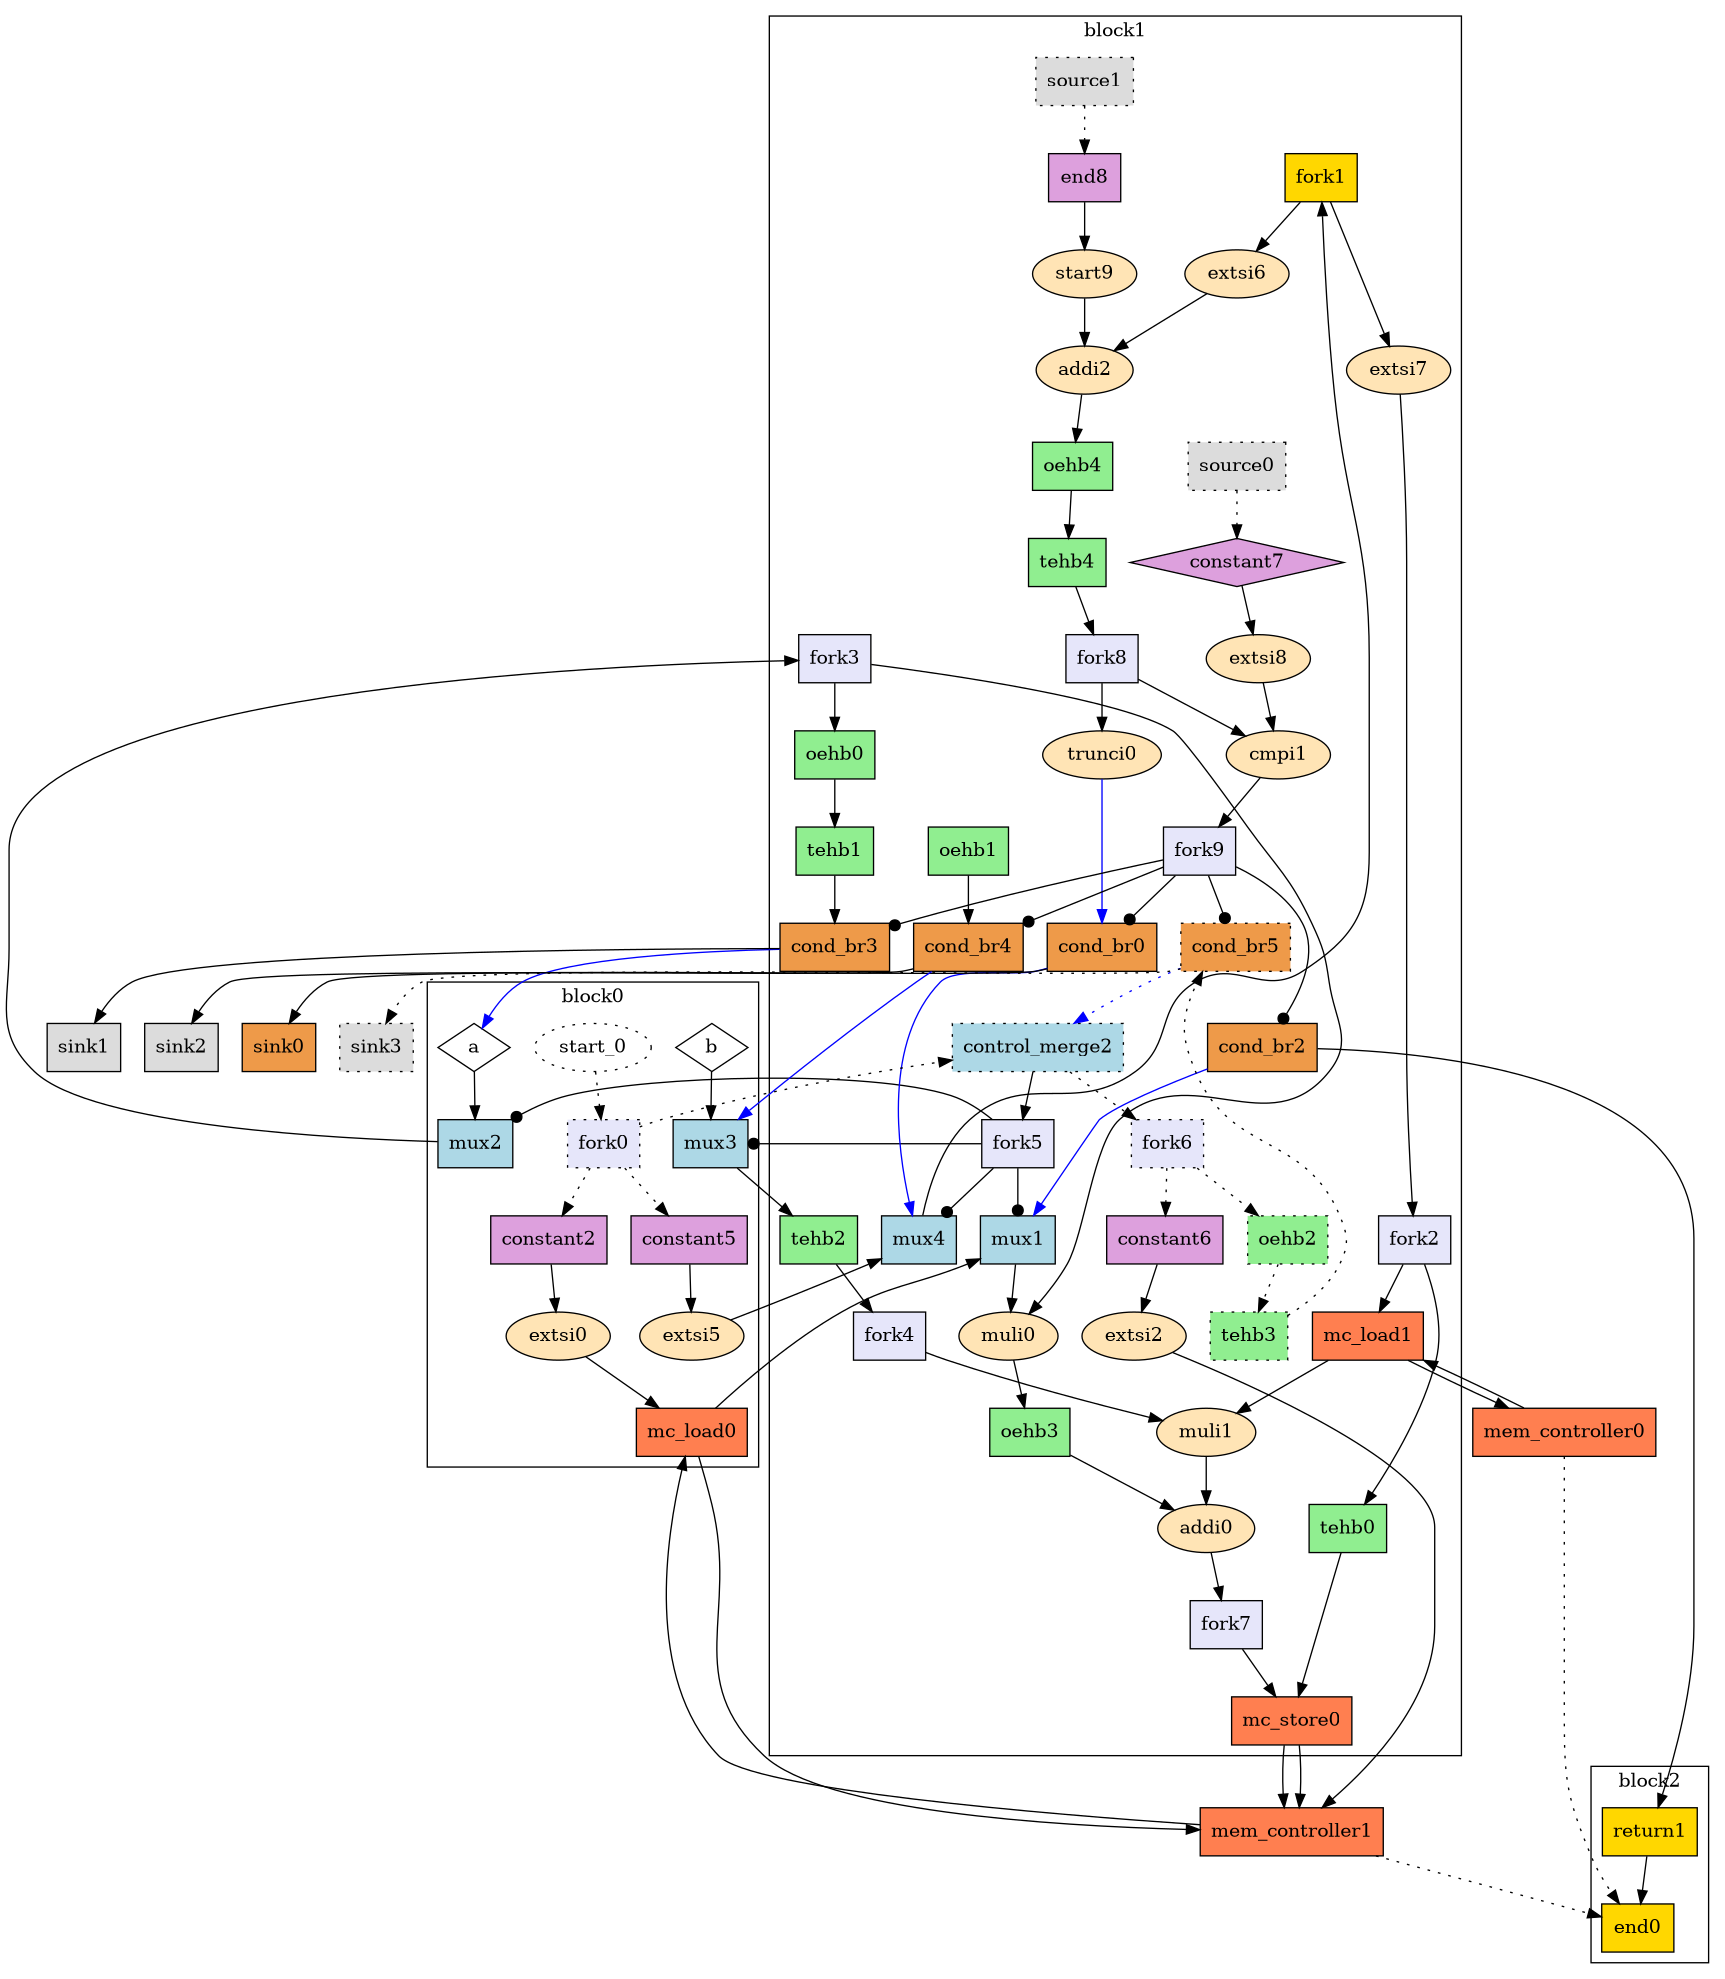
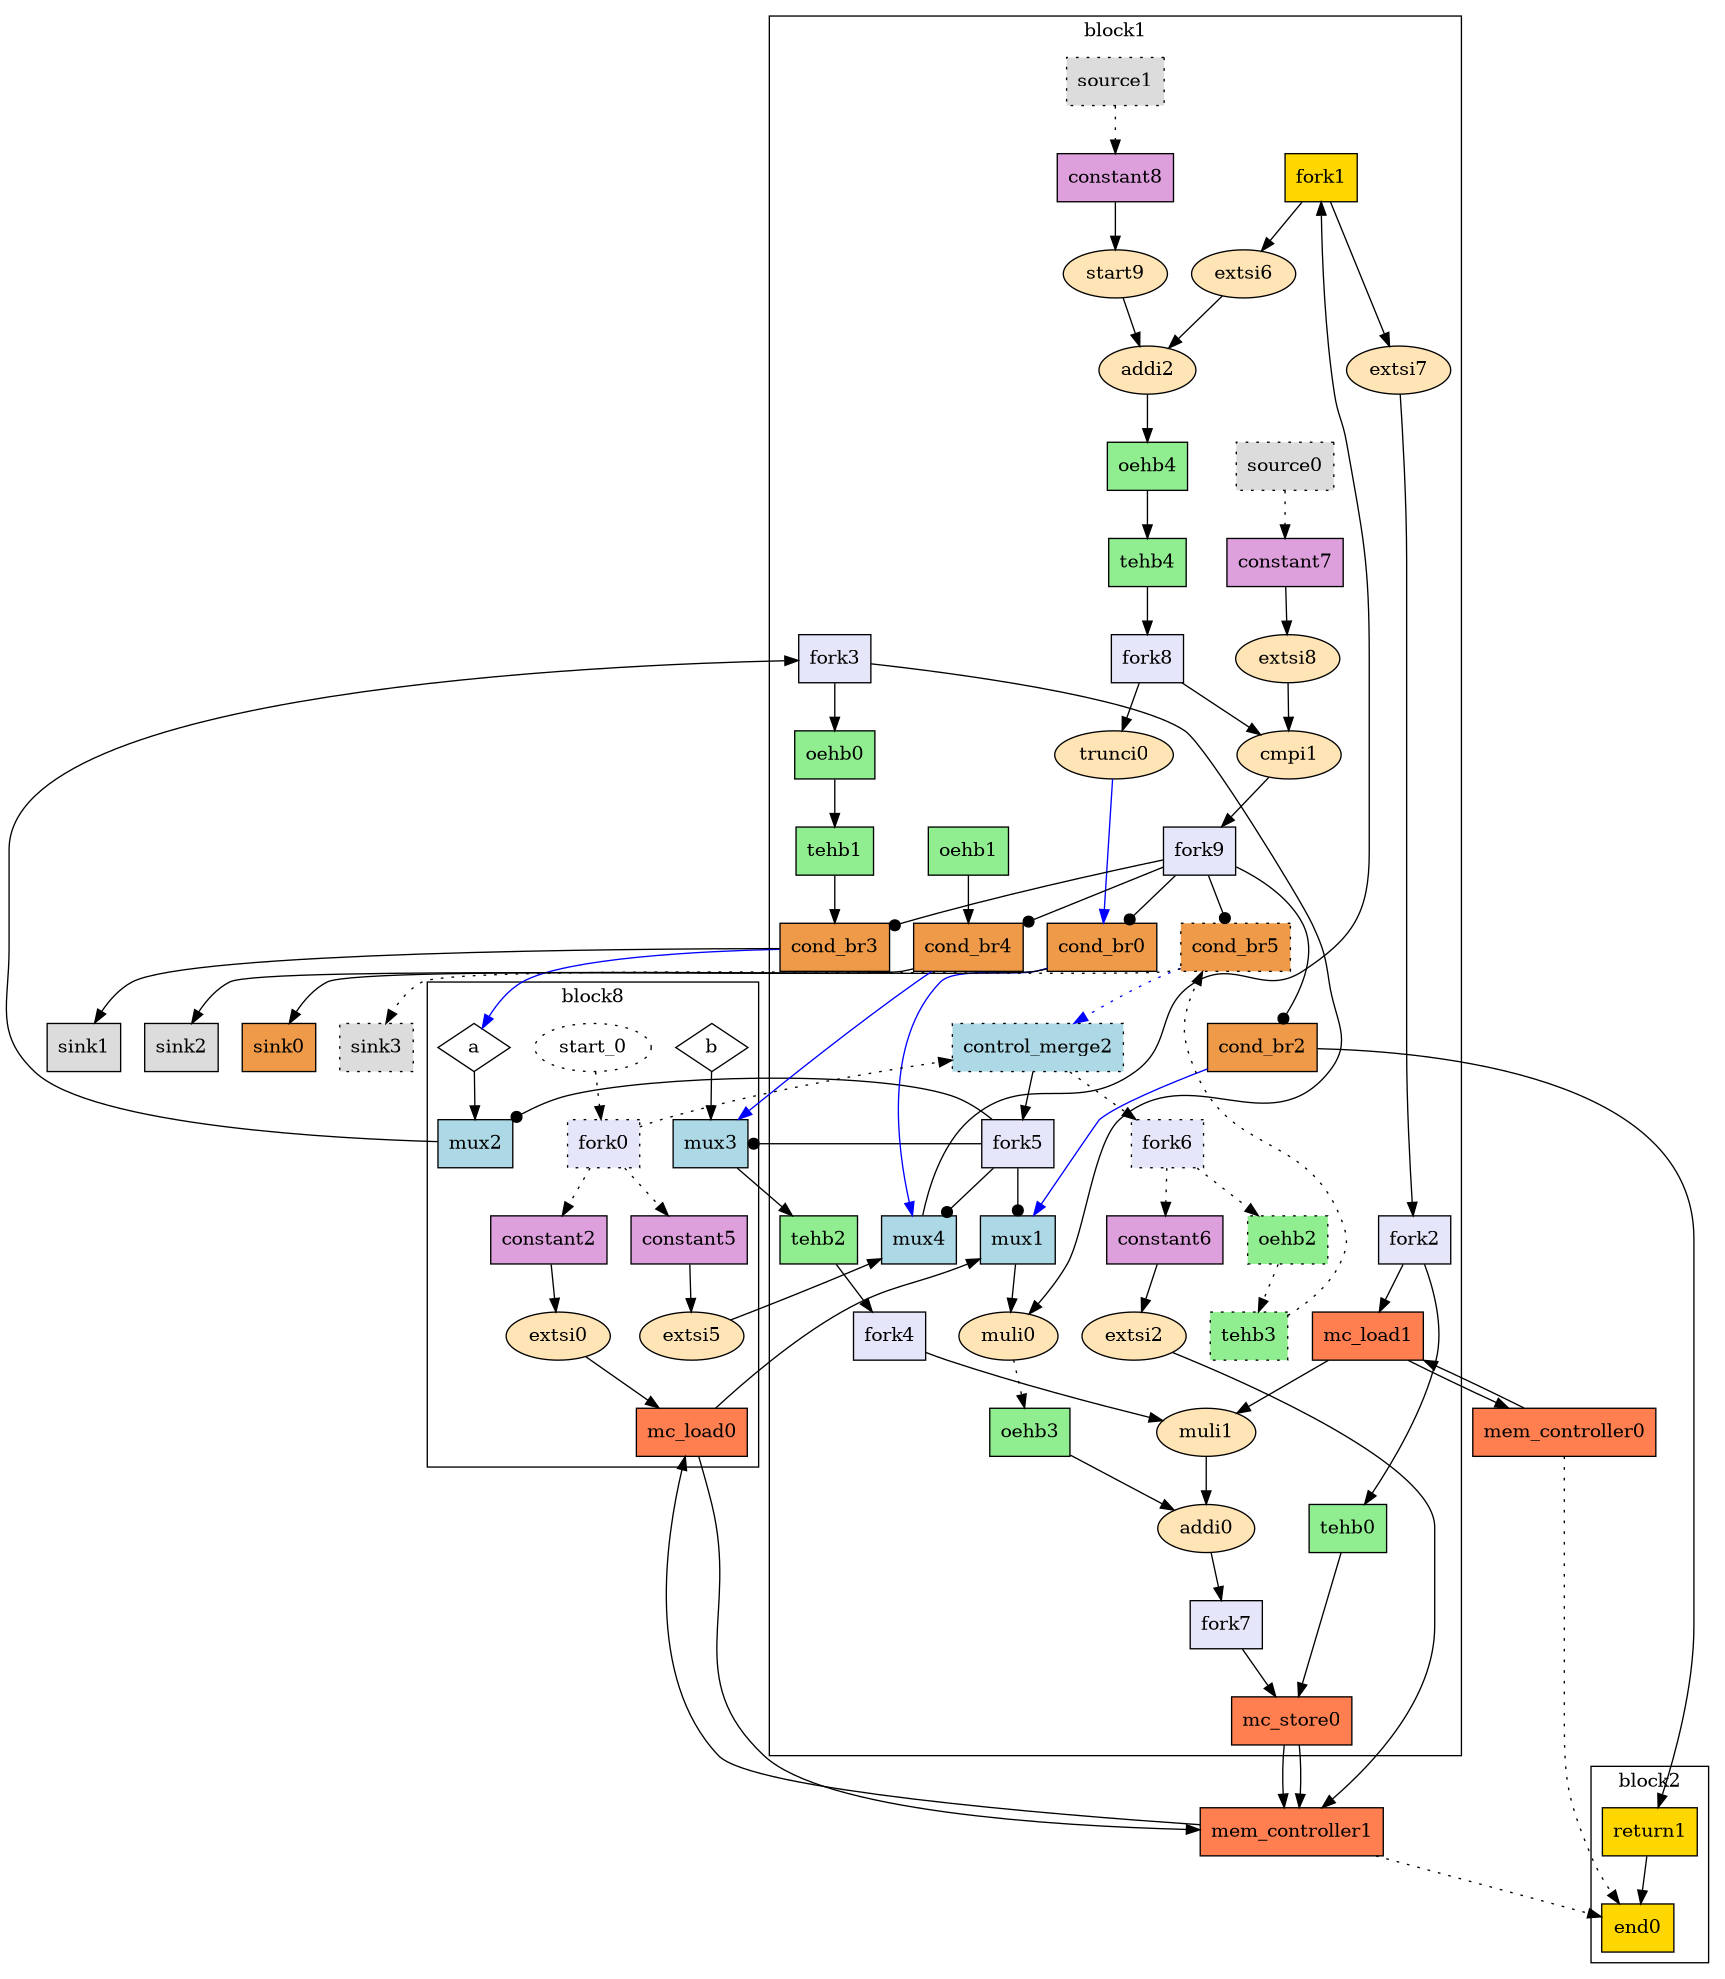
(1085, 178) -> (1115, 178)
(1237, 563) -> (1285, 563)
(593, 997) -> (593, 997)
(1017, 1373) -> (1017, 1373)
